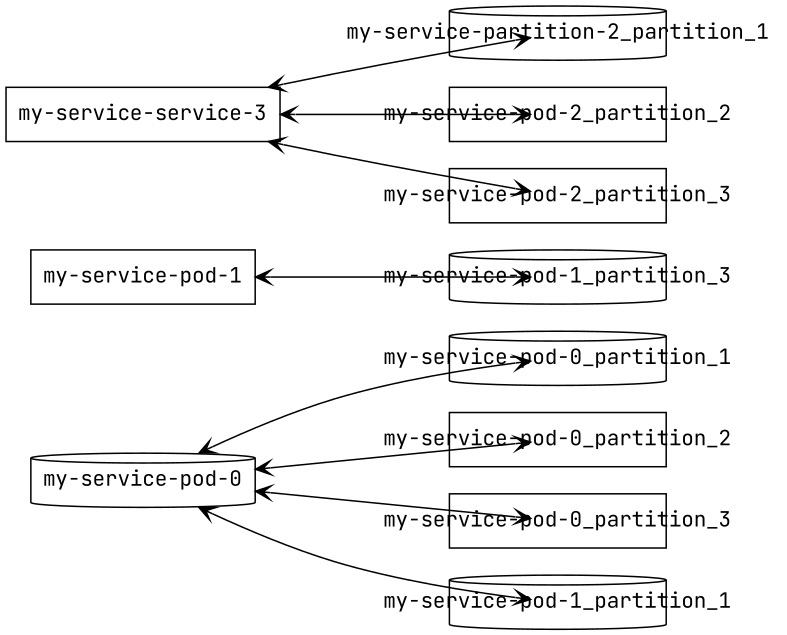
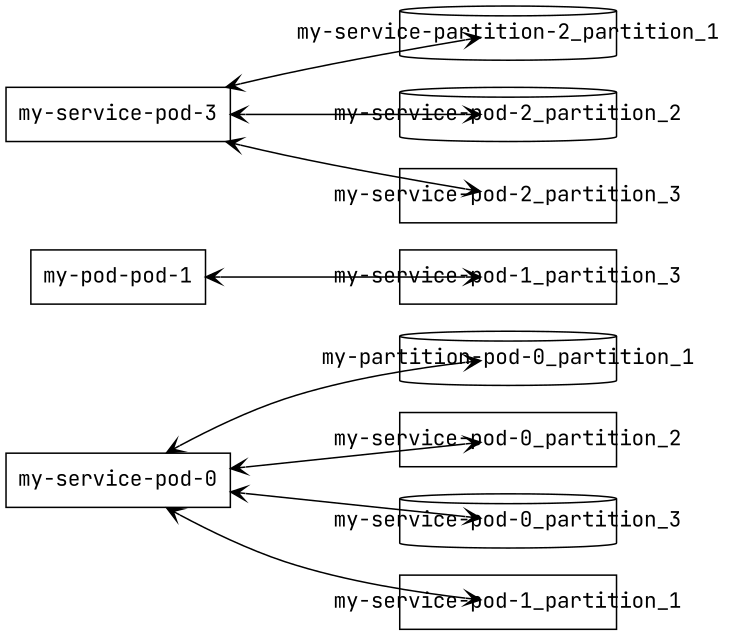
(143, 114) -> (118, 114)
(558, 114) -> (508, 114)
(143, 277) -> (118, 277)
(558, 277) -> (508, 277)
(558, 358) -> (508, 358)
(143, 480) -> (118, 480)
(558, 521) -> (508, 521)
(558, 602) -> (508, 602)
